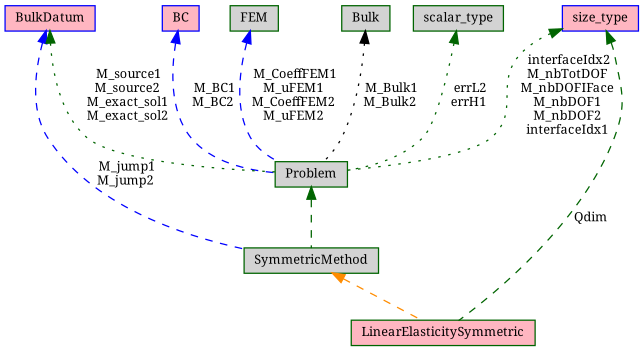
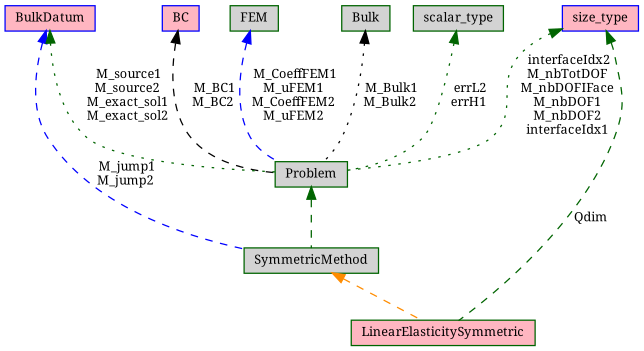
(189, 136) -> (189, 136)
